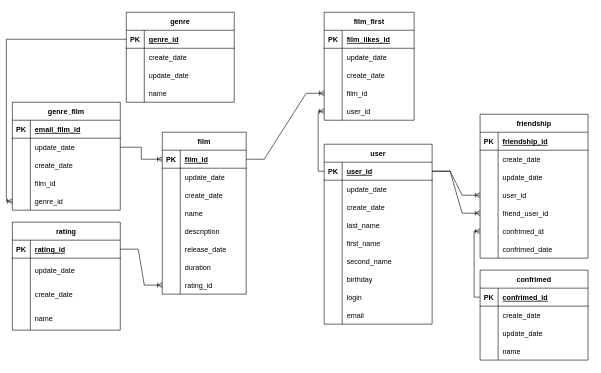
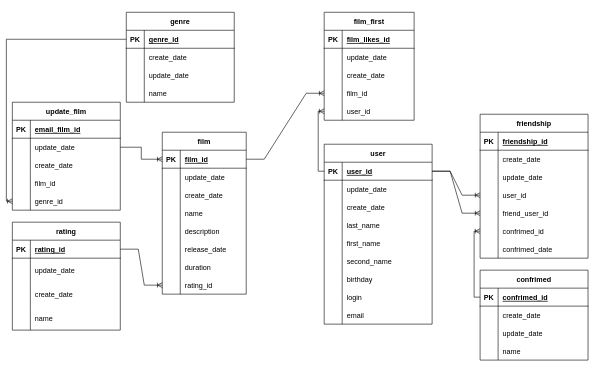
(66, 112) -> (66, 112)
